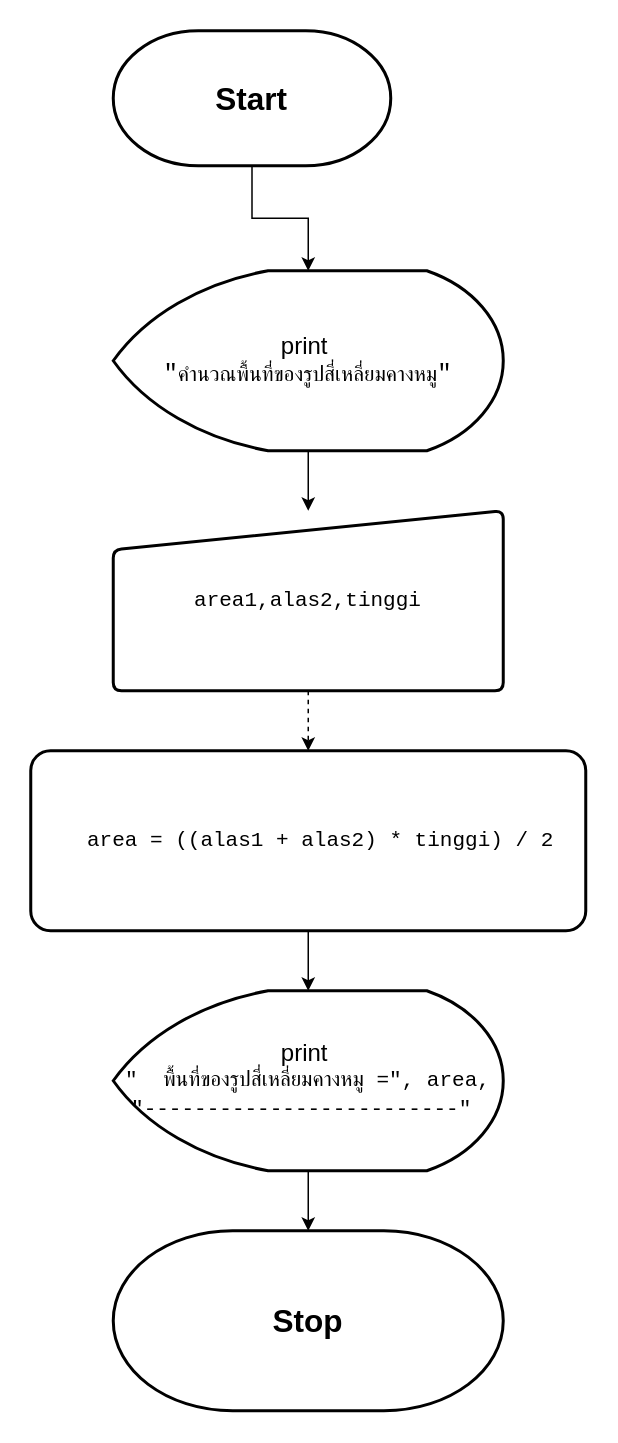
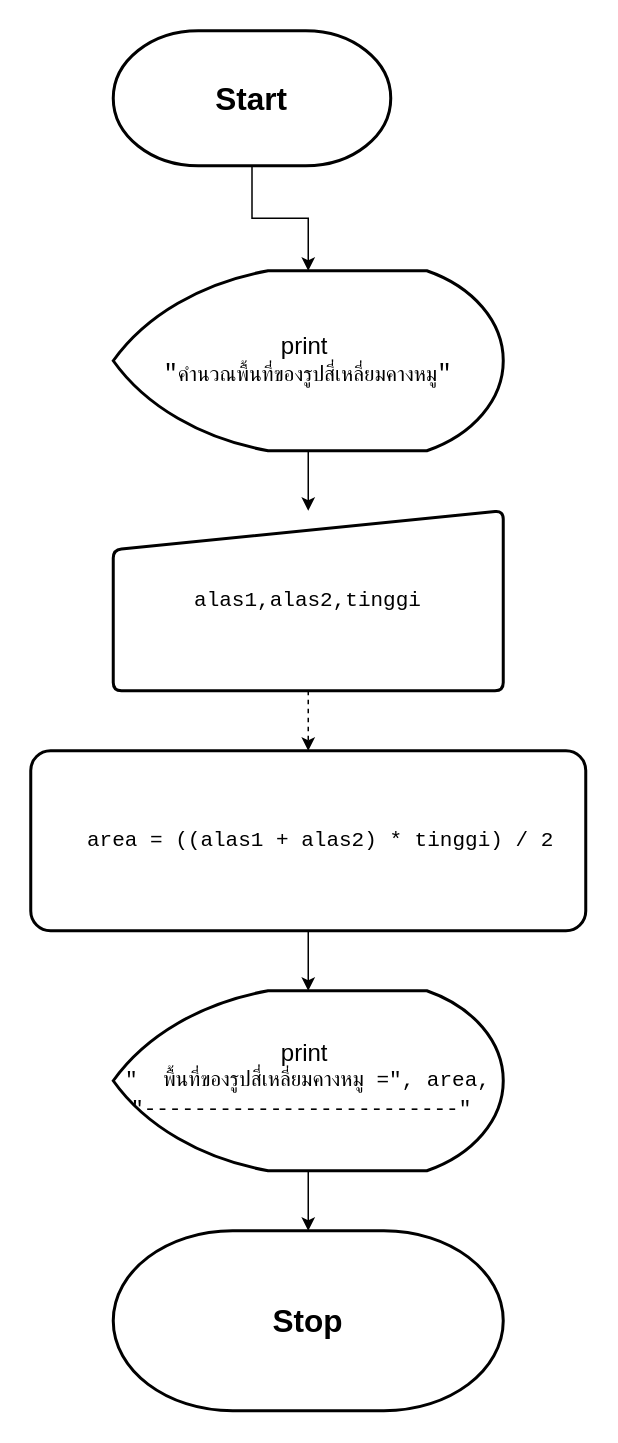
(308, 601) -> (308, 601)
